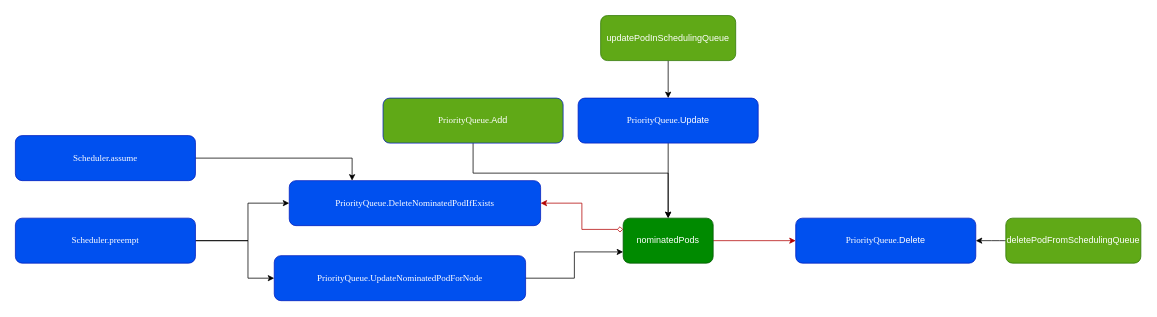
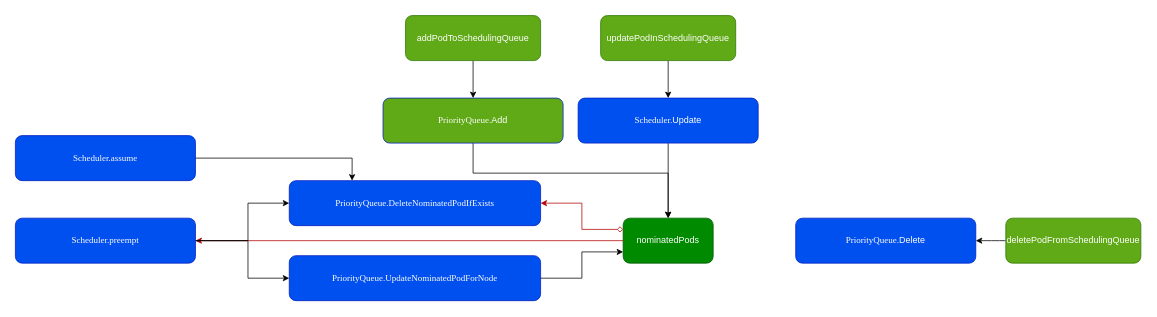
none -> (473, 38)
none -> (473, 91)
(668, 120) -> (668, 120)
(751, 240) -> (437, 240)
(400, 278) -> (415, 278)
